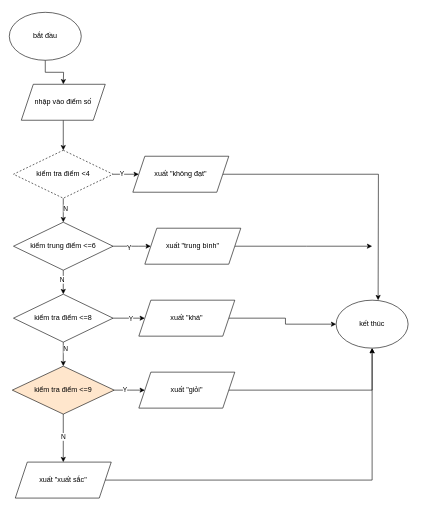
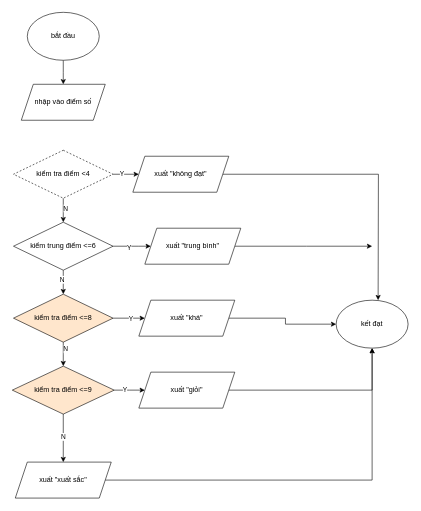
(45, 36) -> (63, 36)
(63, 144) -> none
(63, 318) -> (63, 318)
(372, 324) -> (372, 324)
